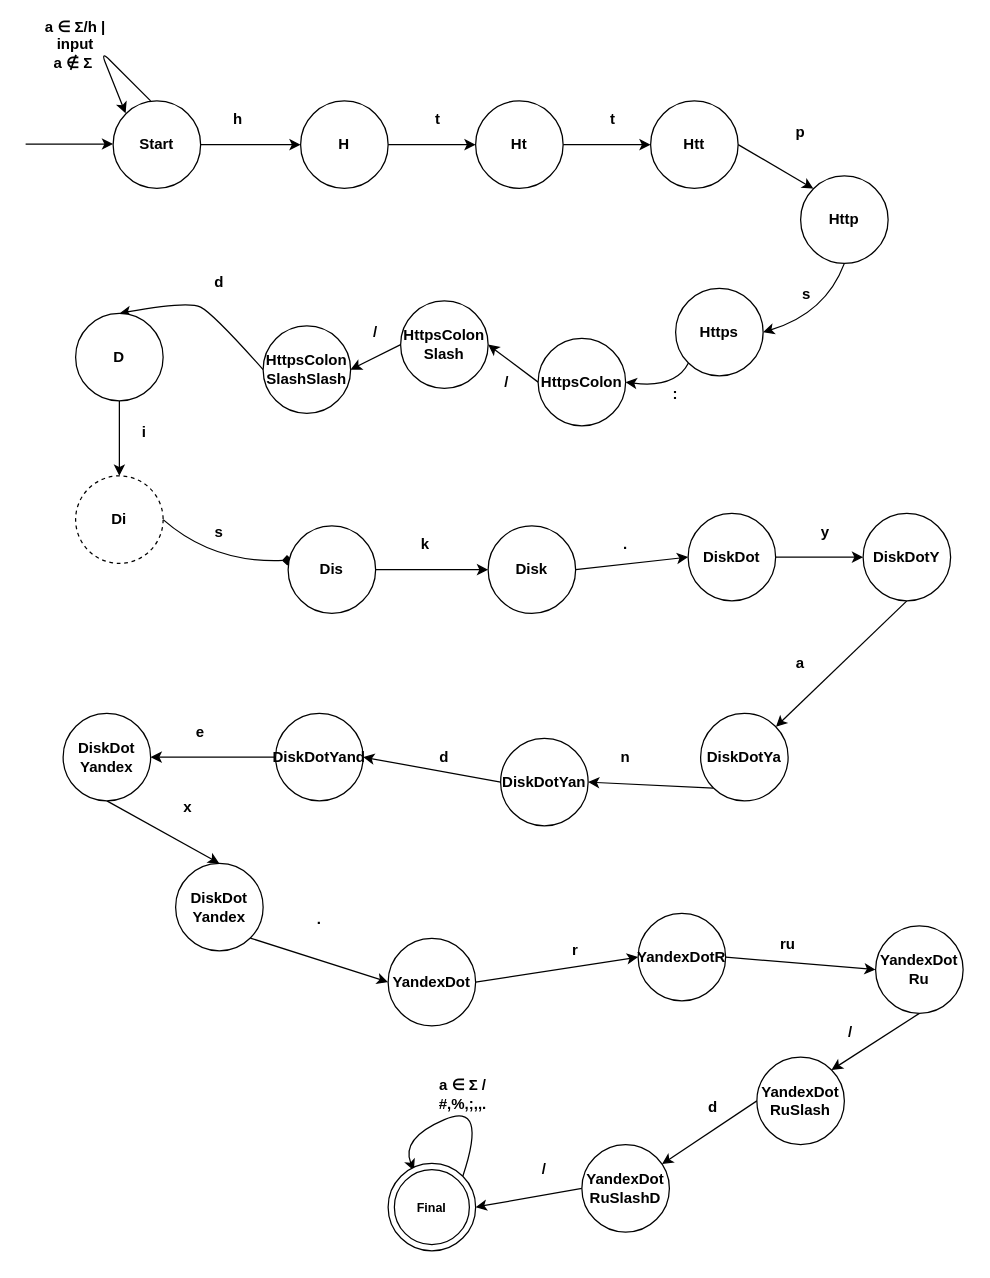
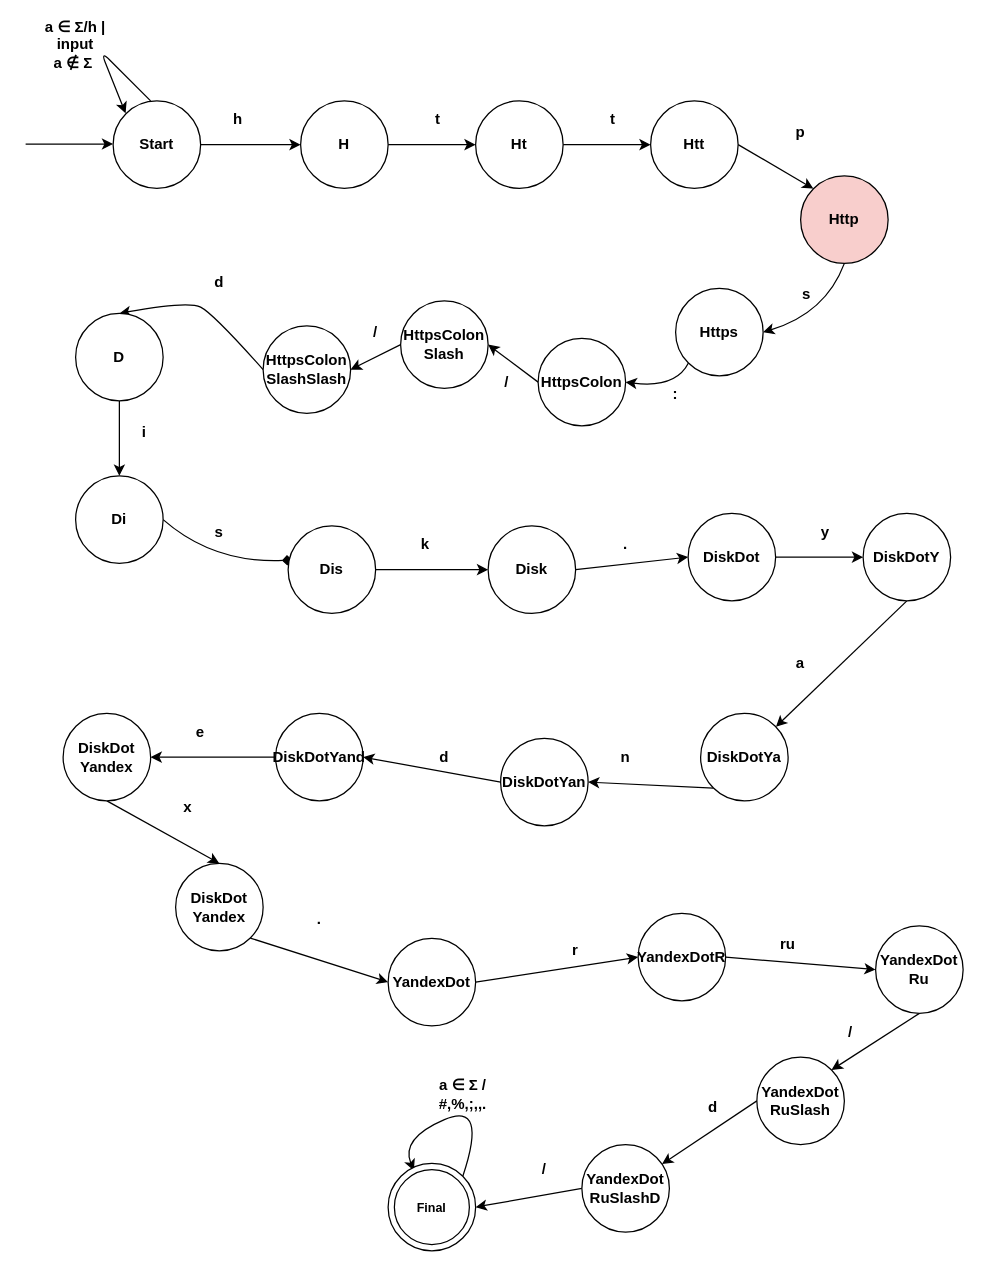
(844, 219) -> (844, 219)
(119, 519) -> (119, 519)
